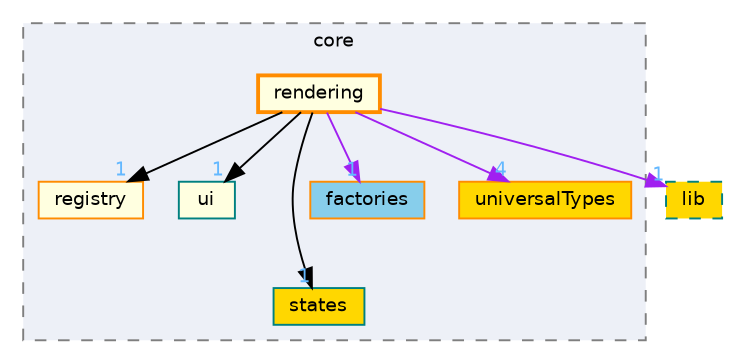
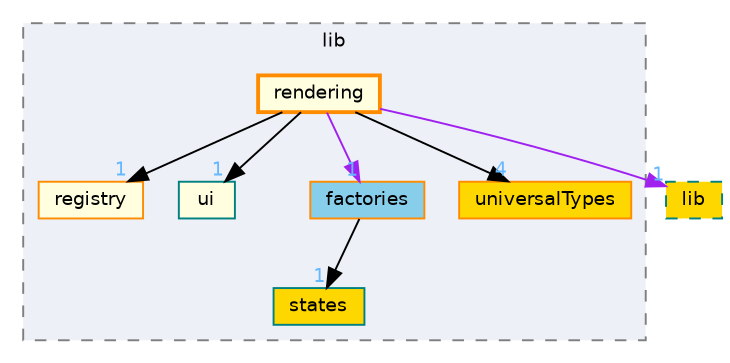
(334, 42) -> (334, 42)
(423, 143) -> (423, 143)
(293, 190) -> (347, 245)
